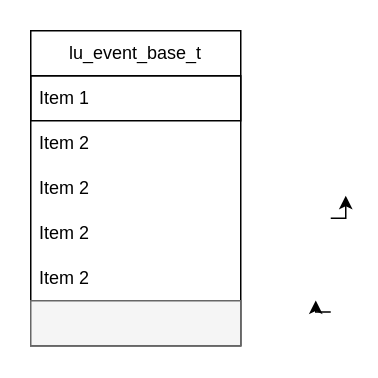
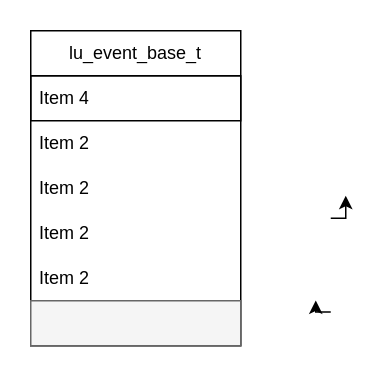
(68, 98) -> (68, 98)
